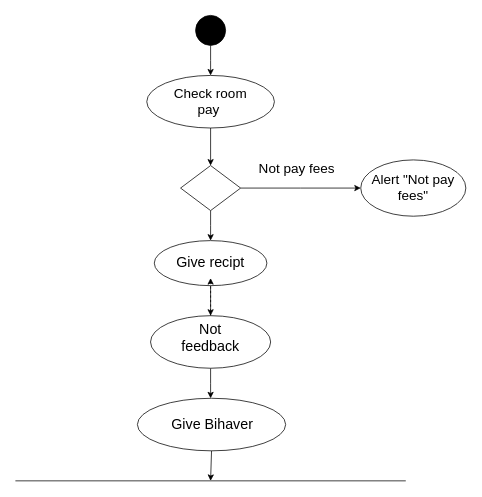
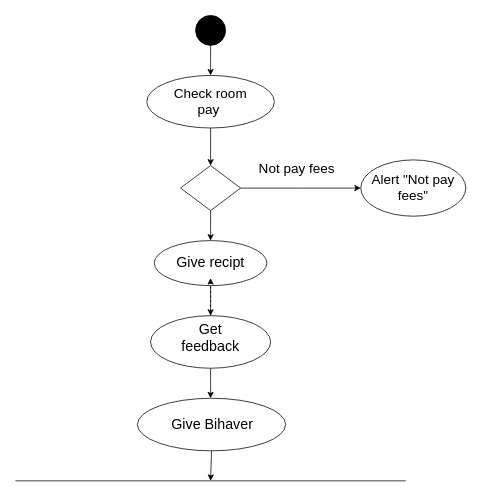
(210, 338) -> (210, 338)
